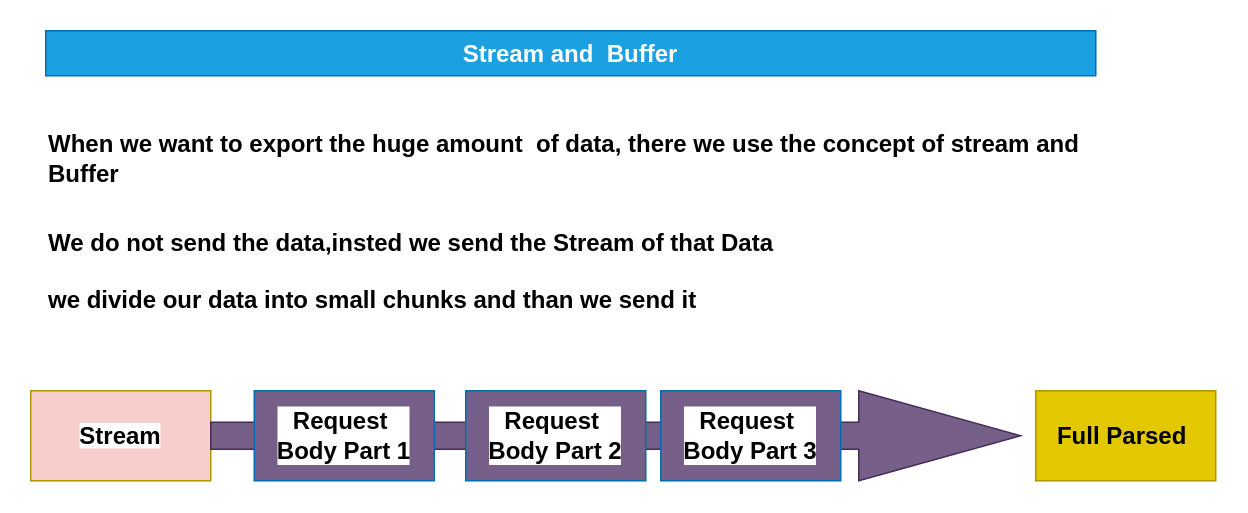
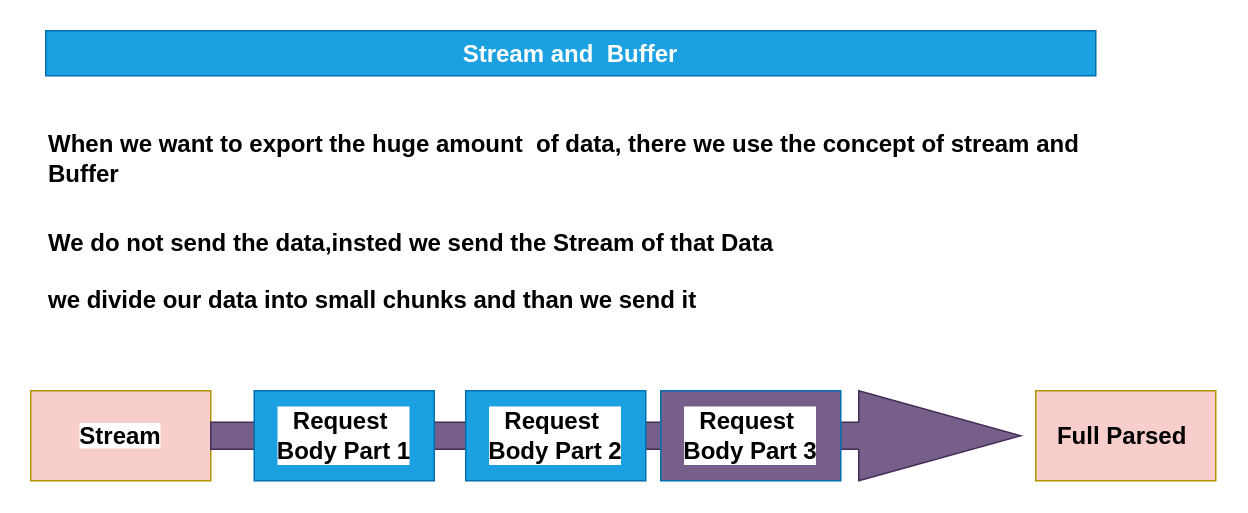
(344, 436) -> (344, 436)
(556, 436) -> (556, 436)
(1126, 436) -> (1126, 436)
